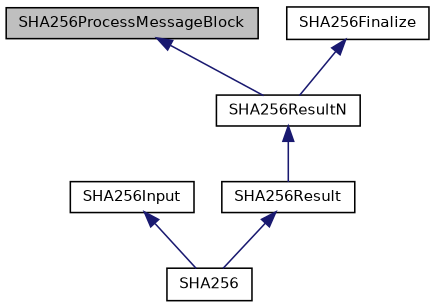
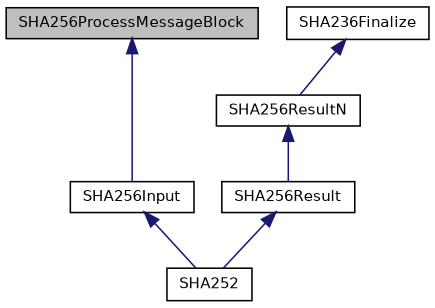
(358, 23) -> (358, 23)
(217, 70) -> (132, 118)
(209, 284) -> (209, 284)
